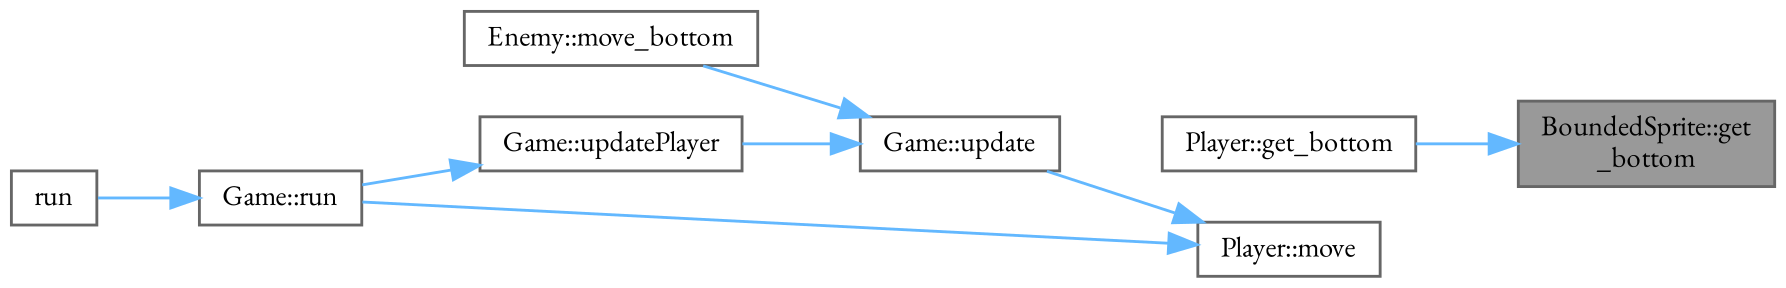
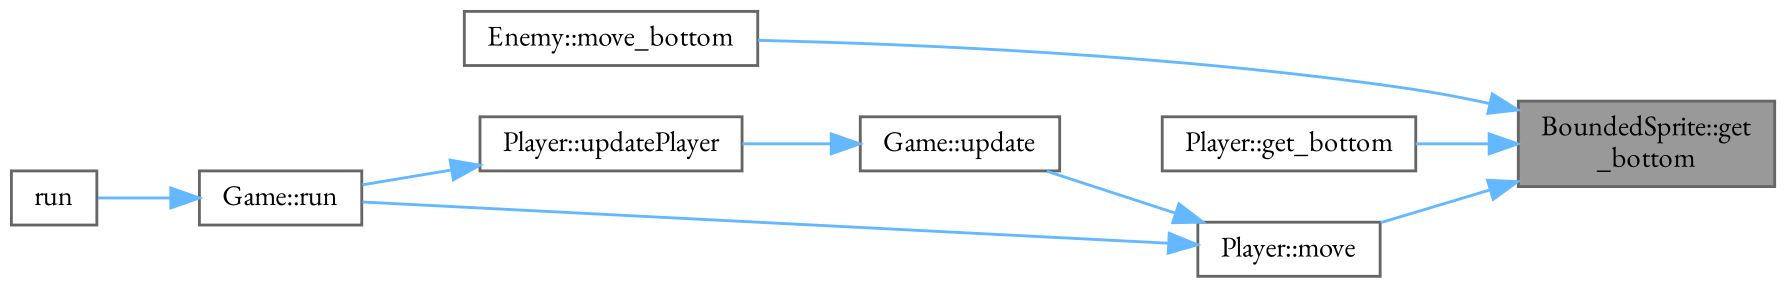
(772, 87) -> (1125, 58)
(611, 144) -> (611, 144)
none -> (1435, 206)
